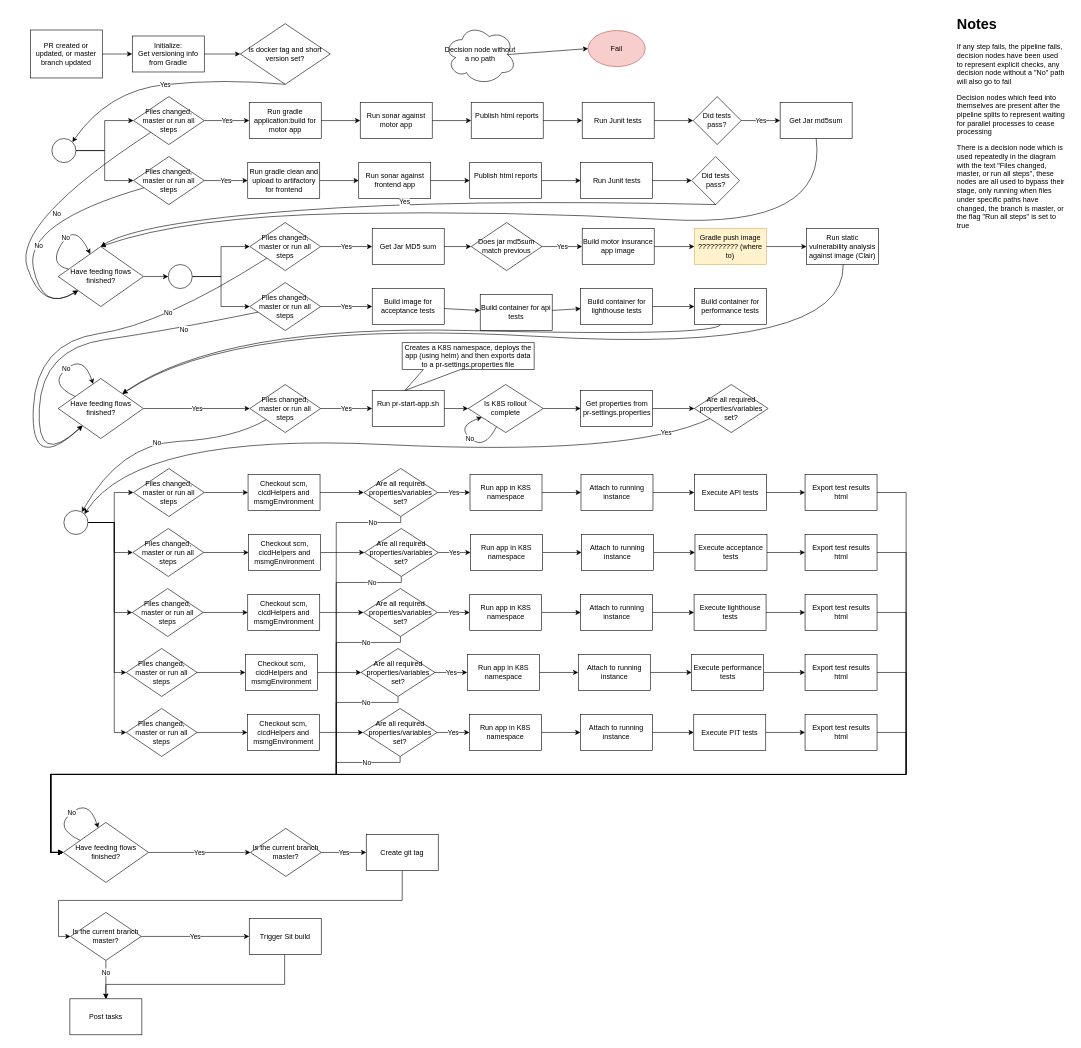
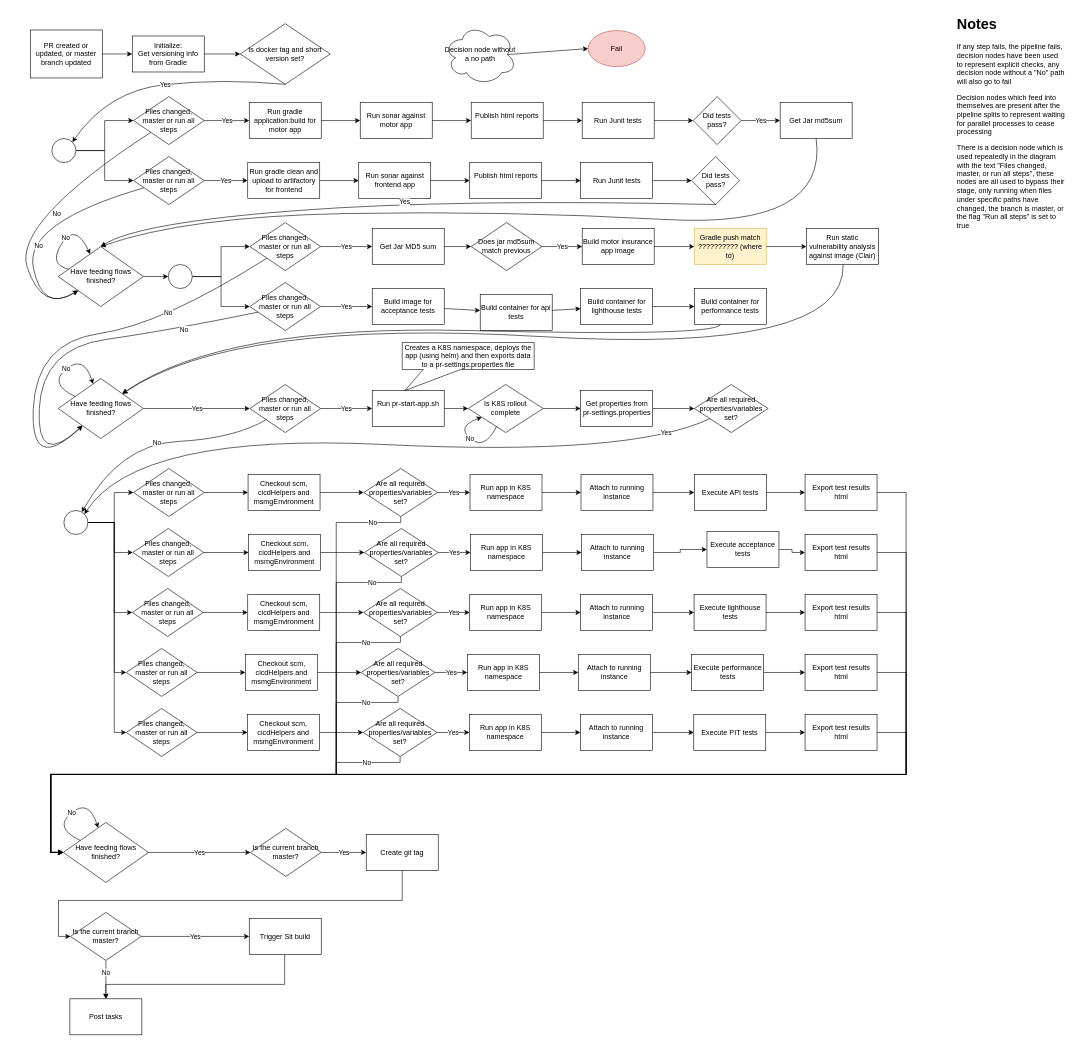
(731, 246) -> (731, 246)
(731, 552) -> (743, 549)
